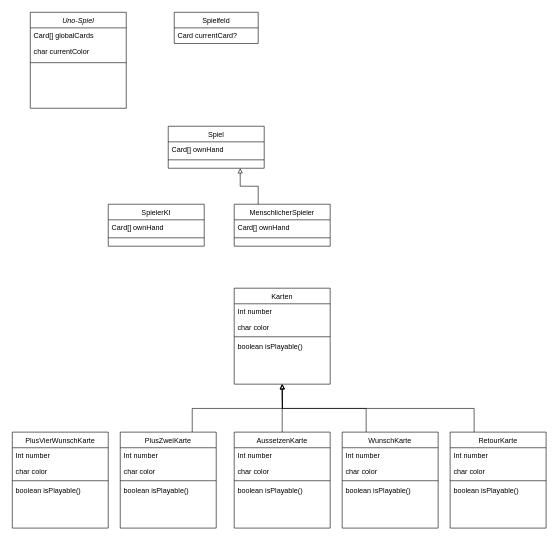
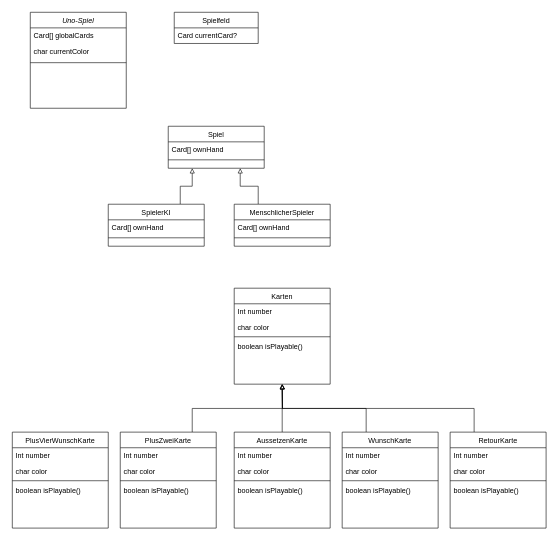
none -> (183, 186)
